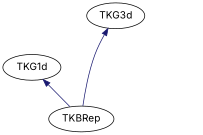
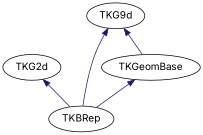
(116, 16) -> (116, 16)
(32, 67) -> (32, 67)
none -> (151, 67)
